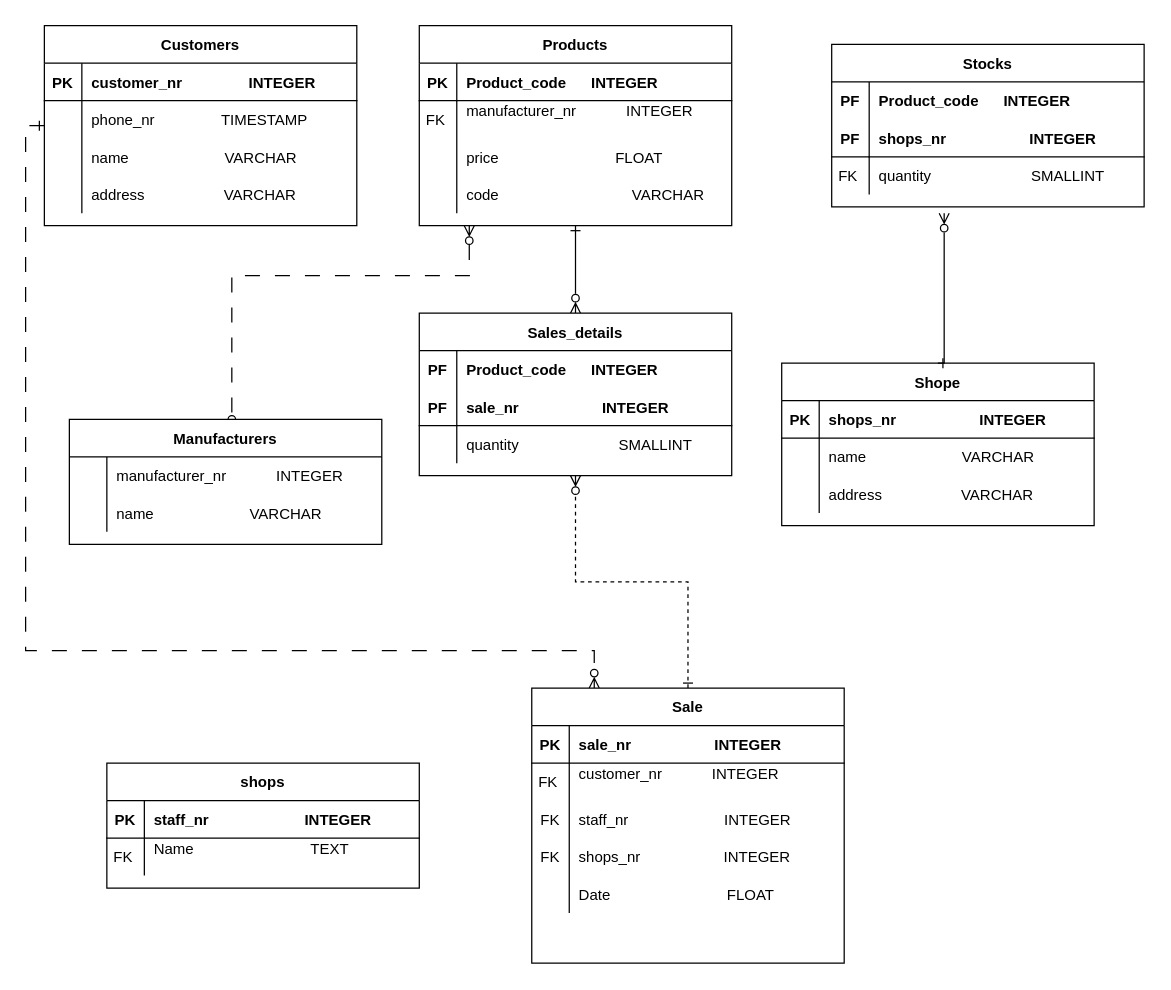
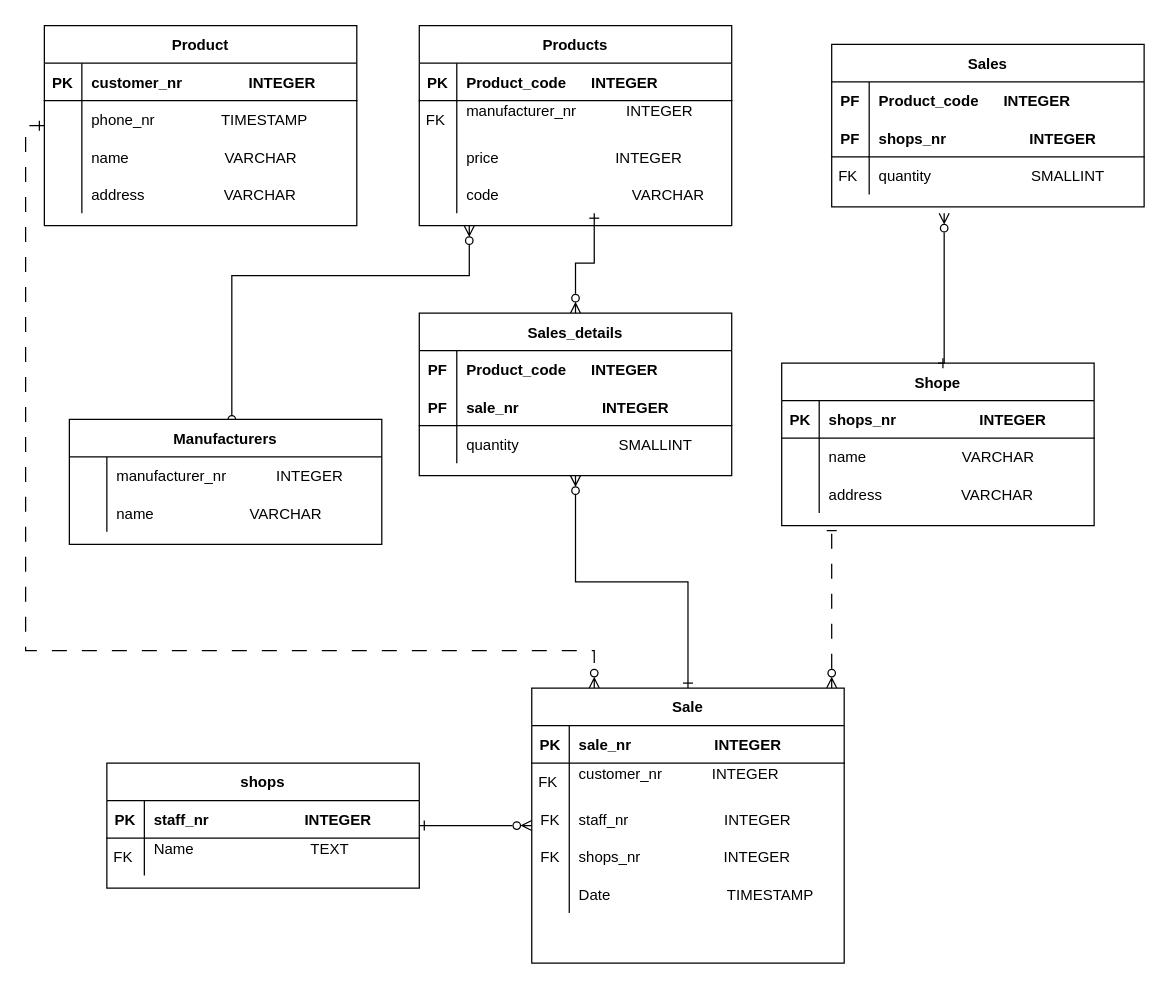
(200, 45) -> (200, 45)
(988, 64) -> (988, 64)
(624, 158) -> (632, 158)
(576, 247) -> (594, 249)
(469, 267) -> (469, 267)
none -> (832, 539)
(640, 582) -> (640, 582)
none -> (467, 826)
(734, 895) -> (751, 895)
